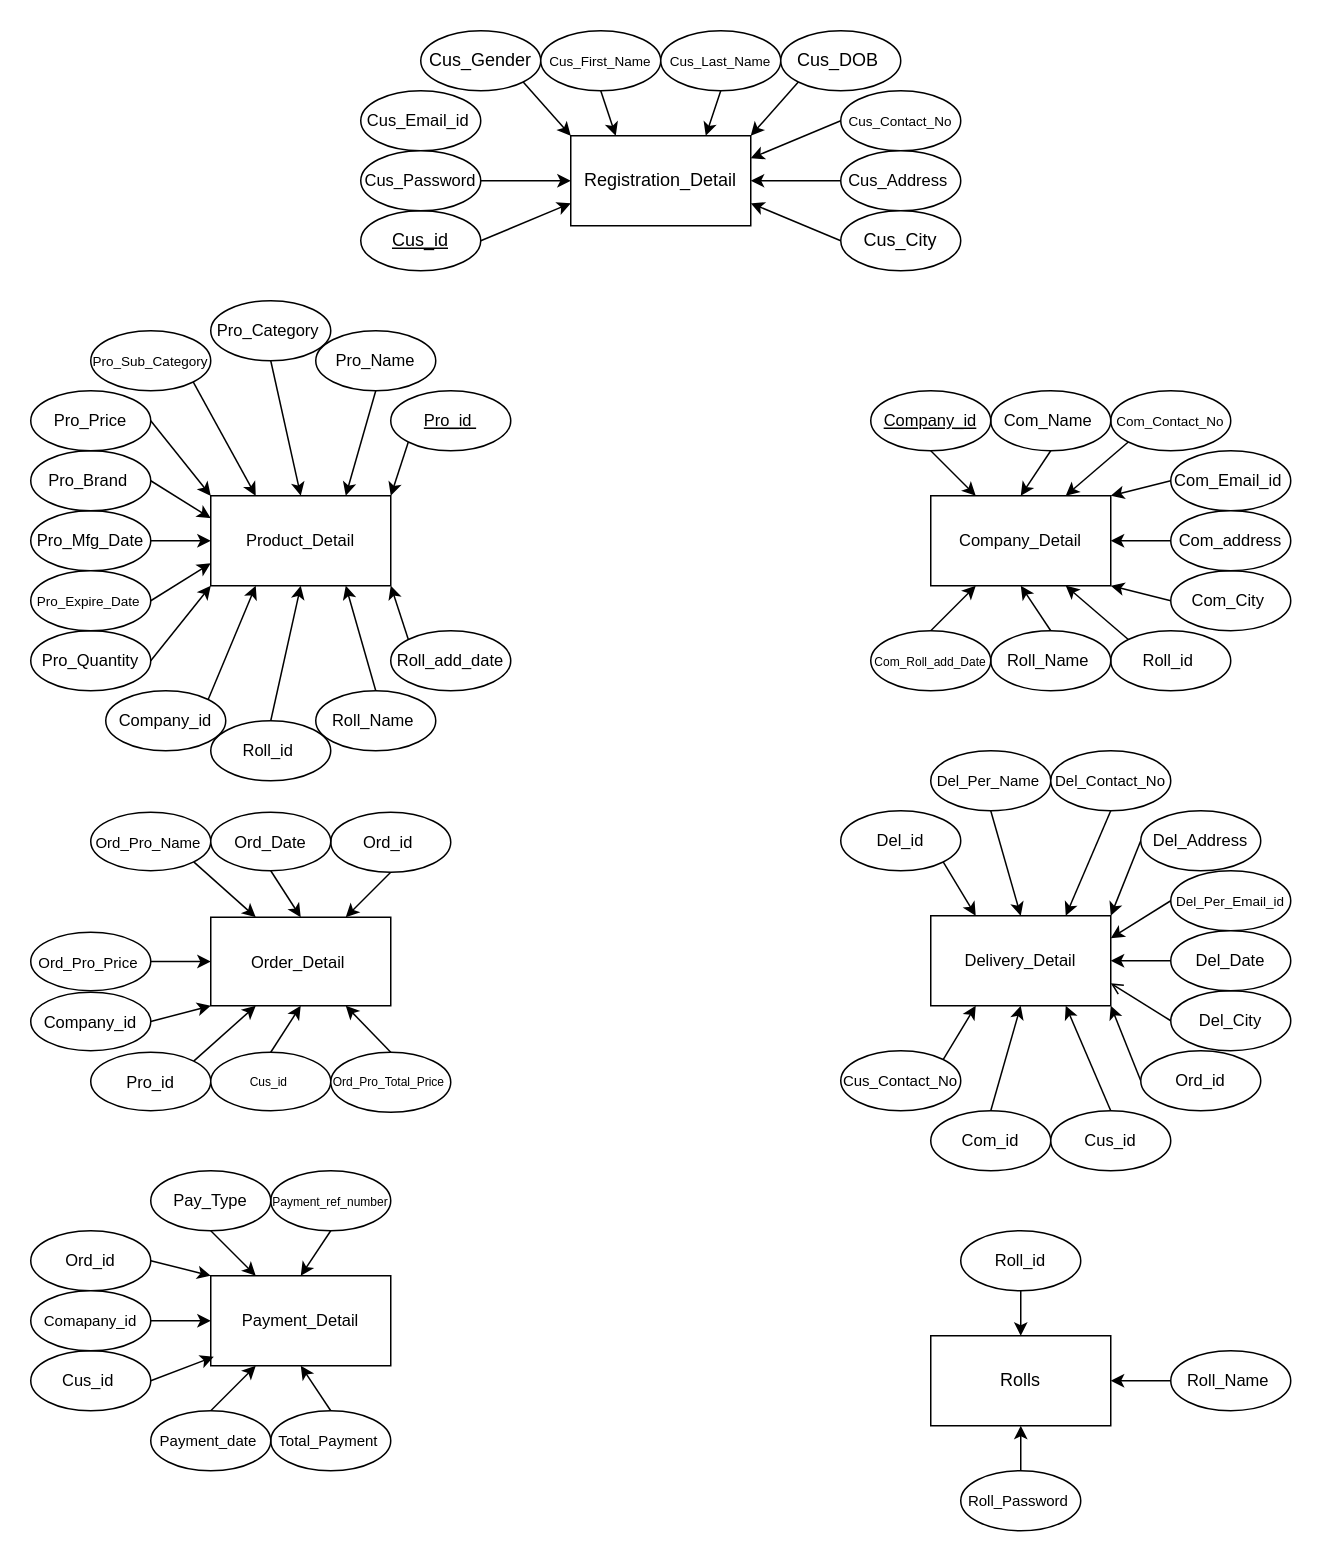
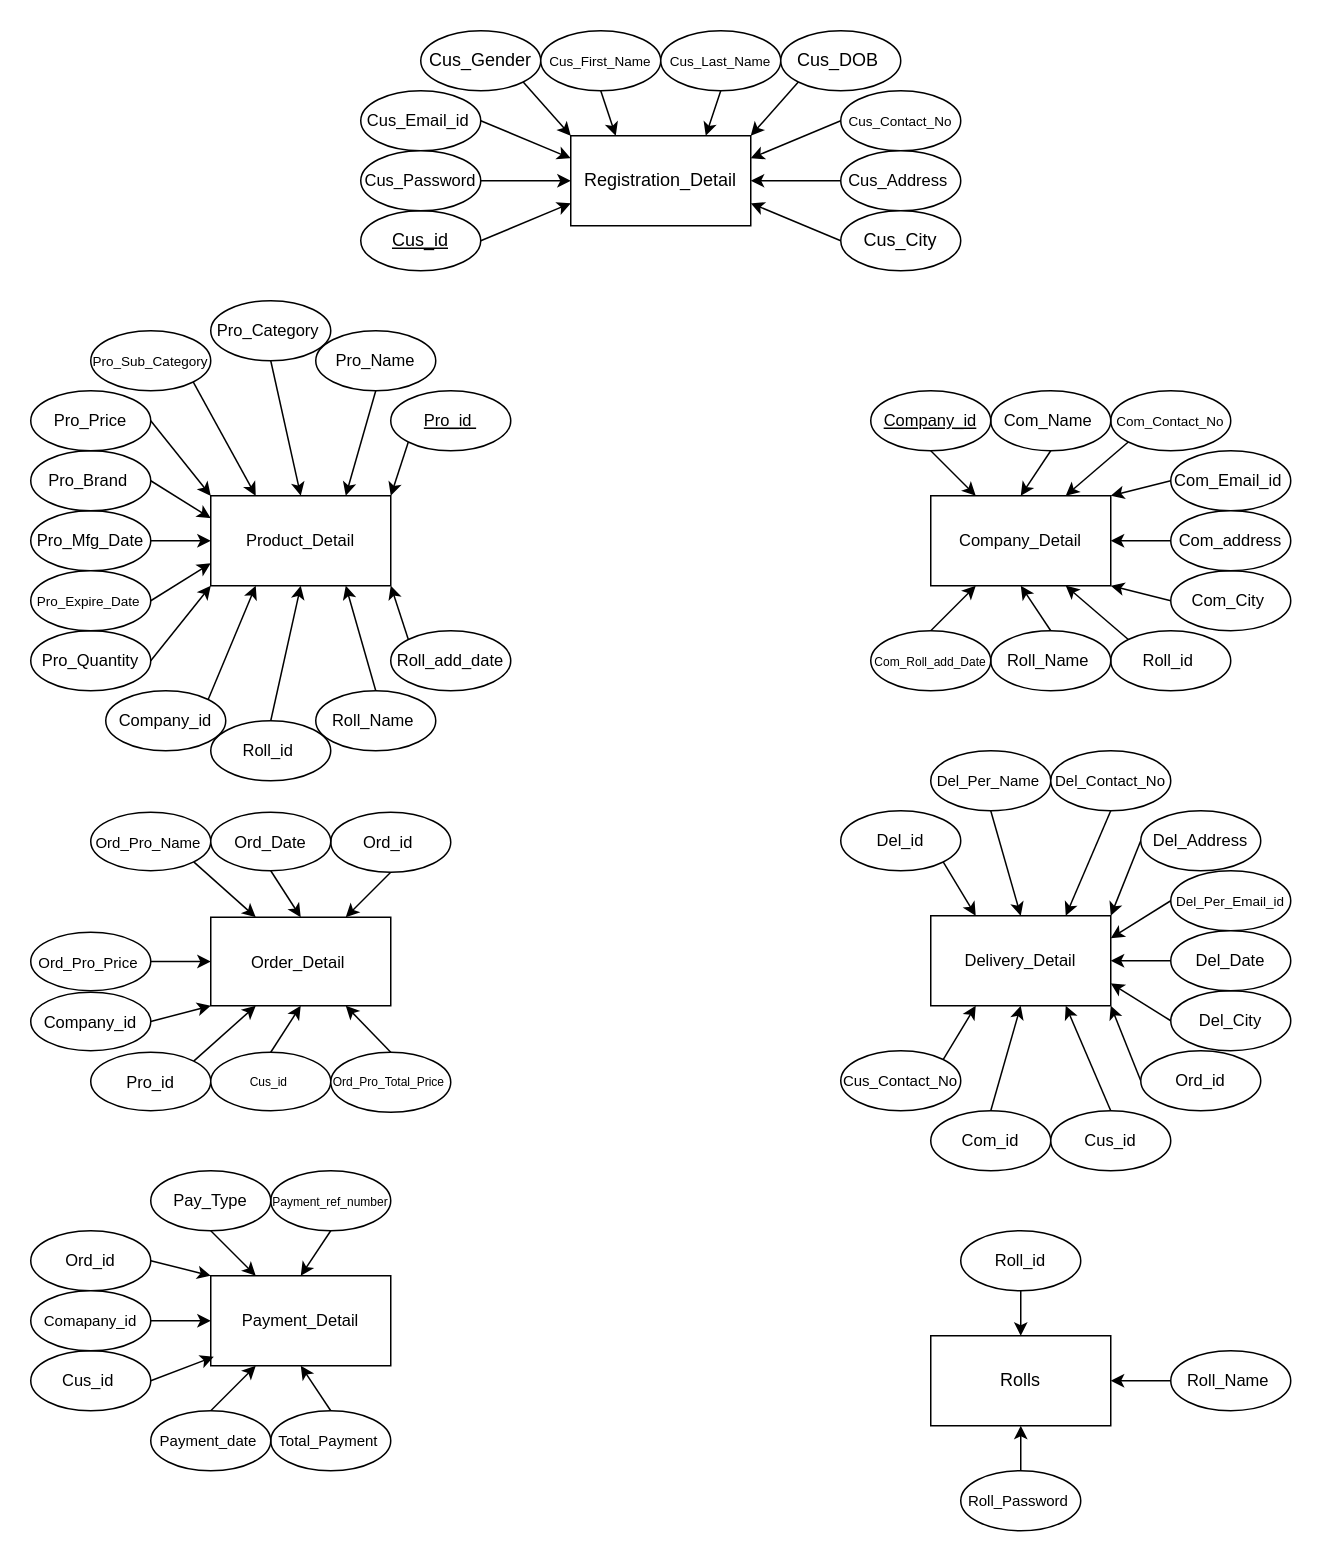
none -> (521, 137)
(1117, 987) -> (1120, 989)
